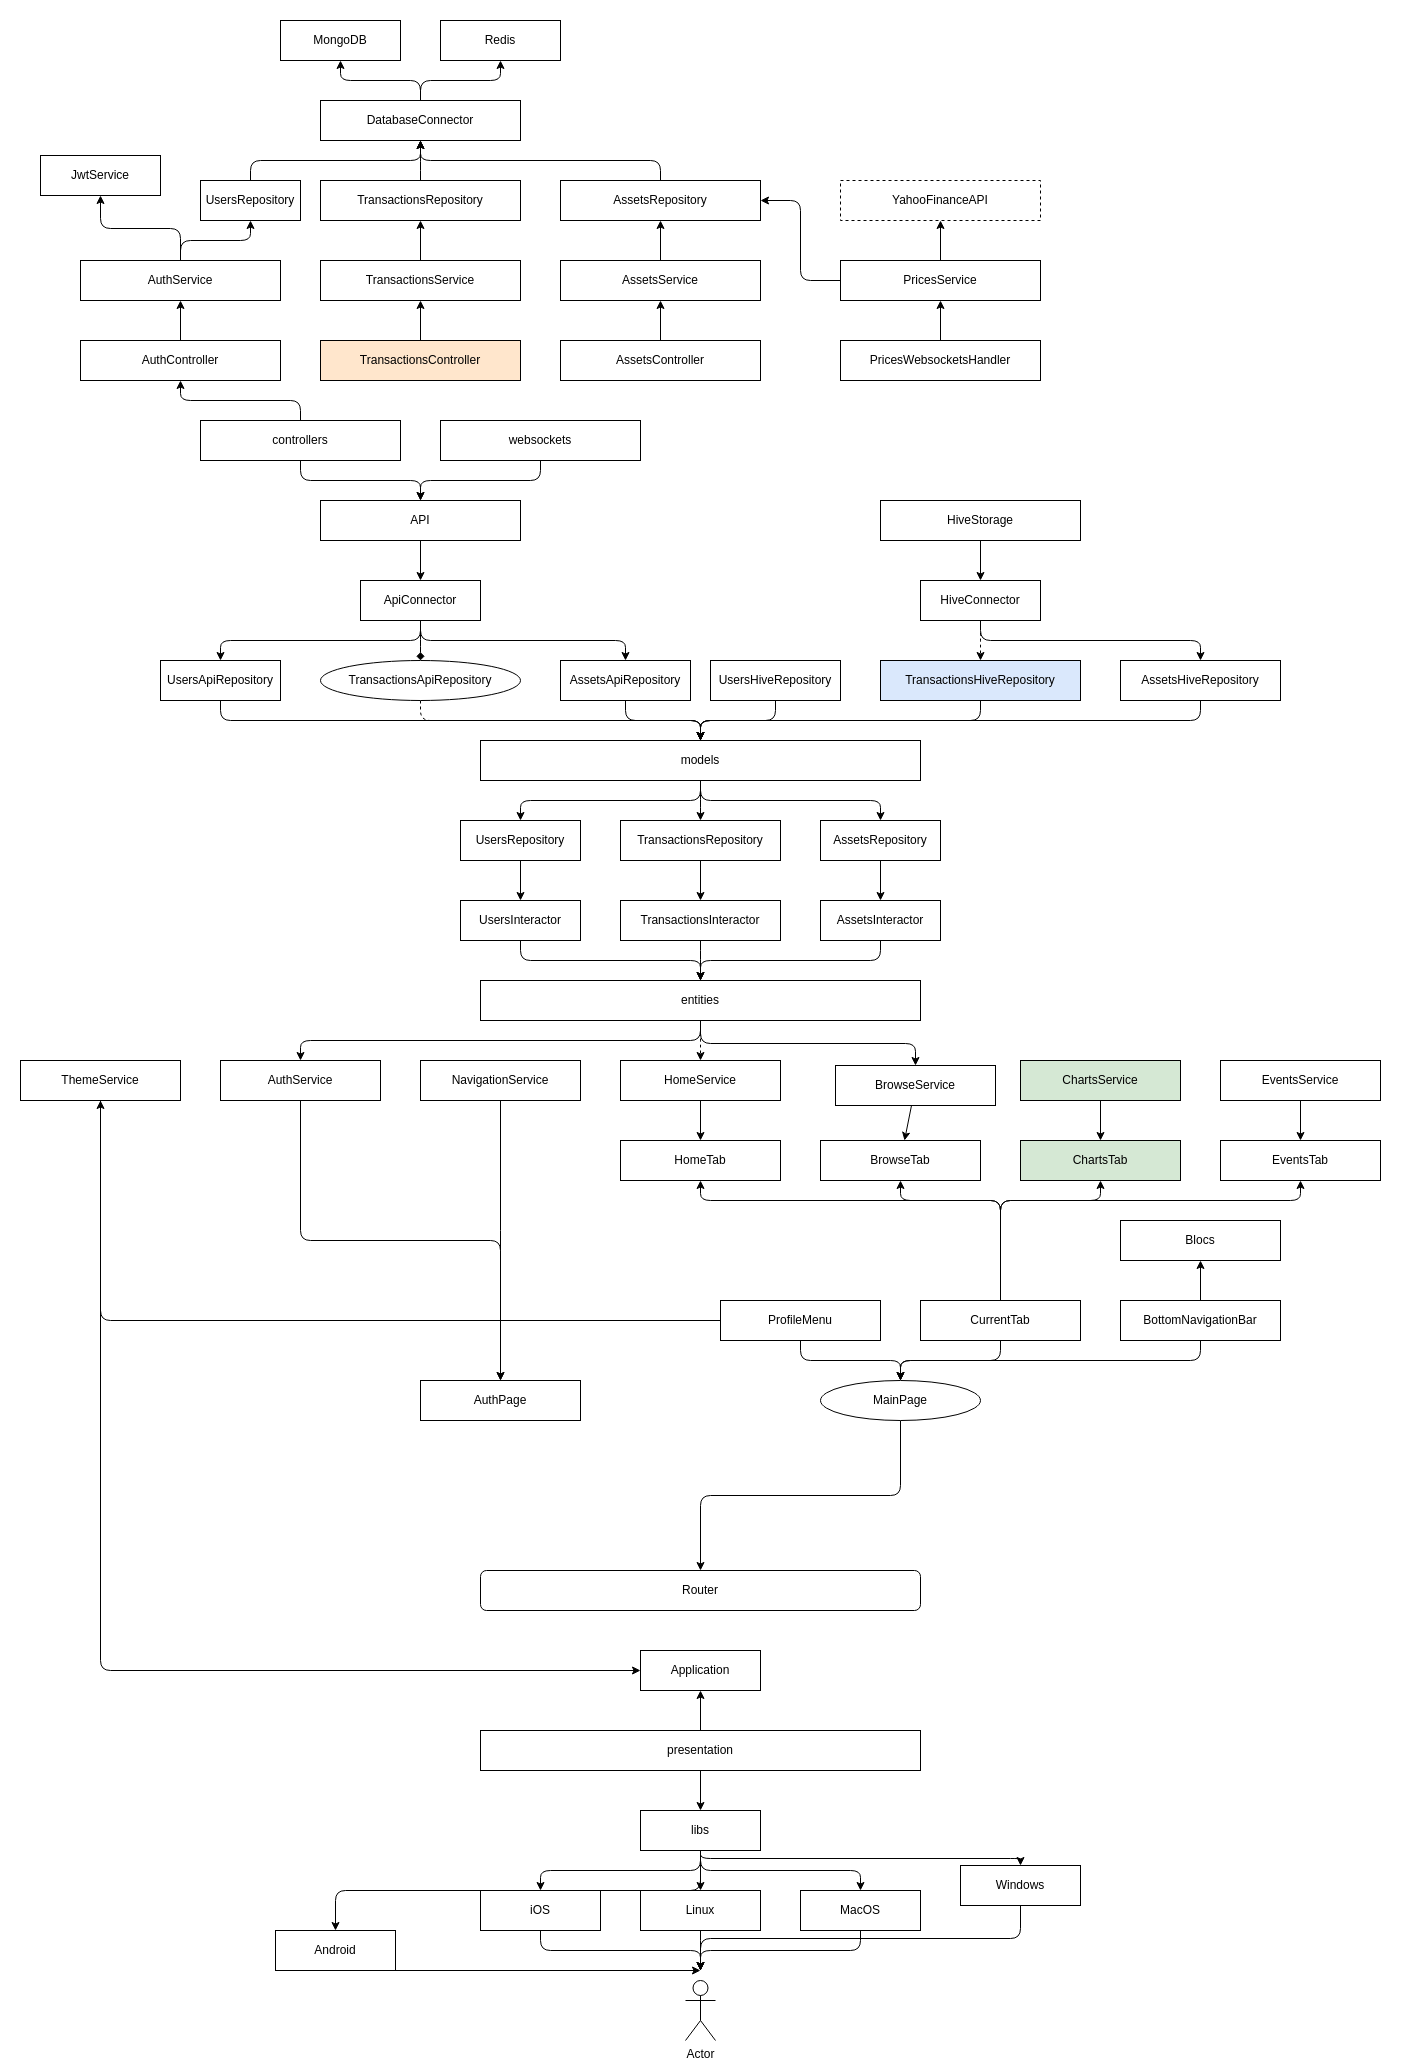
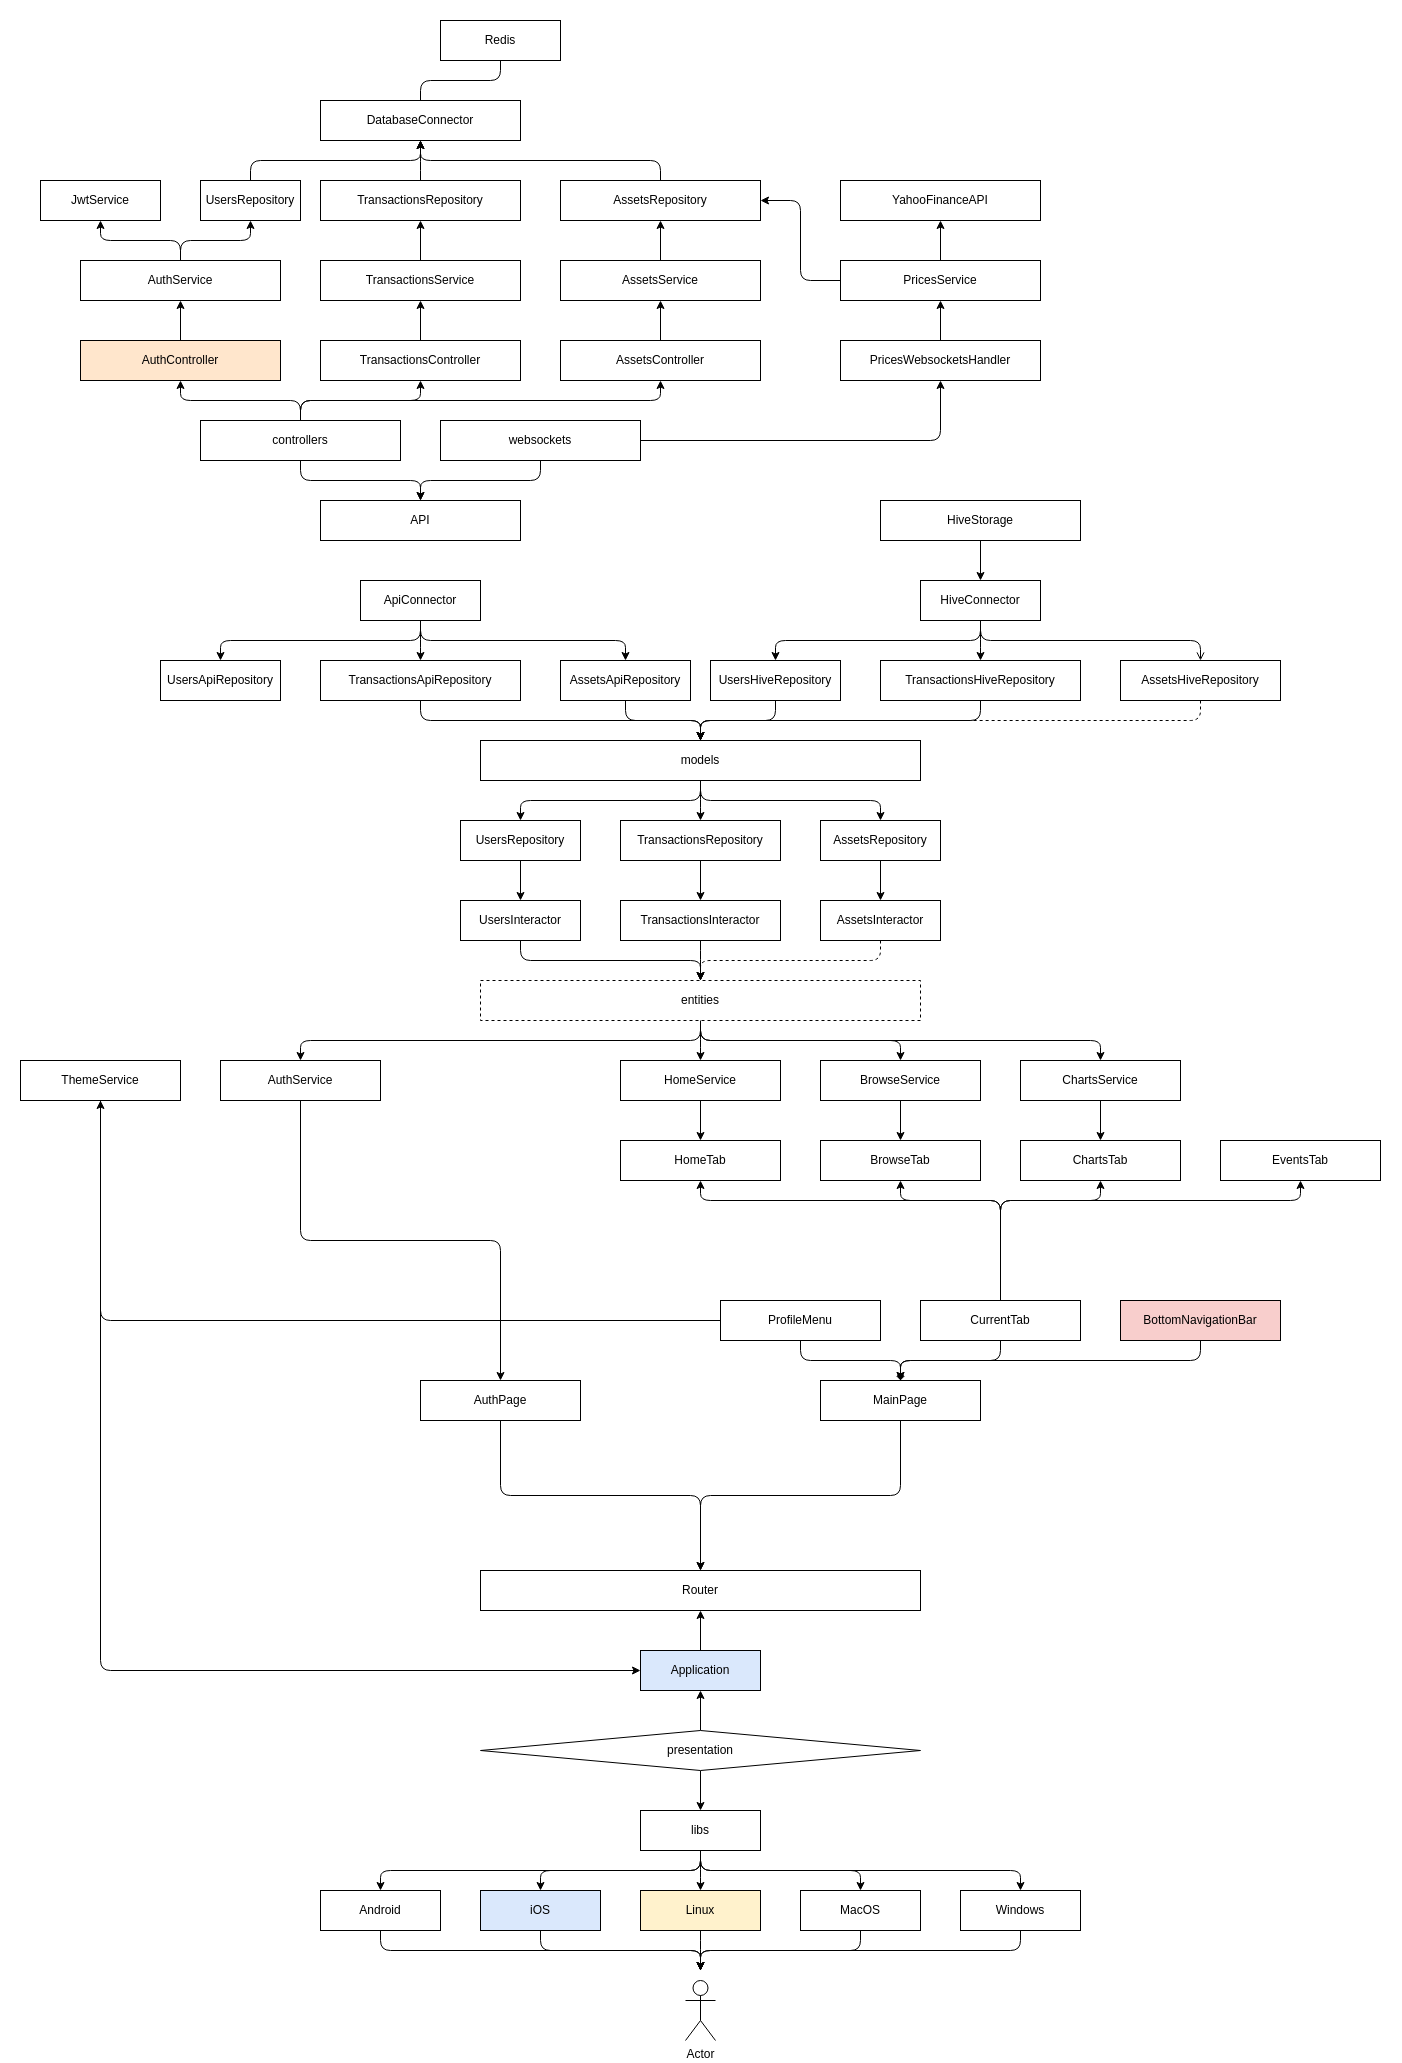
(341, 41) -> none
(500, 75) -> (501, 69)
(376, 81) -> none
(101, 176) -> (101, 201)
(941, 201) -> (941, 201)
(181, 361) -> (181, 361)
(421, 361) -> (421, 361)
none -> (421, 393)
none -> (542, 401)
none -> (812, 441)
(421, 557) -> none
none -> (873, 641)
(1200, 645) -> (1201, 652)
(981, 646) -> (981, 646)
(421, 652) -> (421, 652)
(421, 681) -> (421, 681)
(981, 681) -> (981, 681)
(421, 709) -> (421, 709)
(317, 721) -> none
(1094, 721) -> (1094, 721)
(798, 961) -> (798, 961)
(701, 1001) -> (701, 1001)
none -> (1002, 1041)
(701, 1046) -> (701, 1046)
(501, 1081) -> none
(1101, 1081) -> (1101, 1081)
(1301, 1081) -> none
(916, 1086) -> (901, 1081)
(1301, 1117) -> none
(1101, 1161) -> (1101, 1161)
(501, 1172) -> none
(1201, 1241) -> none
(1201, 1284) -> none
(1201, 1321) -> (1201, 1321)
(1201, 1341) -> (1201, 1341)
(901, 1401) -> (901, 1401)
none -> (566, 1496)
(701, 1591) -> (701, 1591)
none -> (701, 1634)
(701, 1671) -> (701, 1671)
(701, 1751) -> (701, 1751)
(1021, 1886) -> (1021, 1911)
(541, 1911) -> (541, 1911)
(701, 1911) -> (701, 1911)
(336, 1951) -> (381, 1911)
